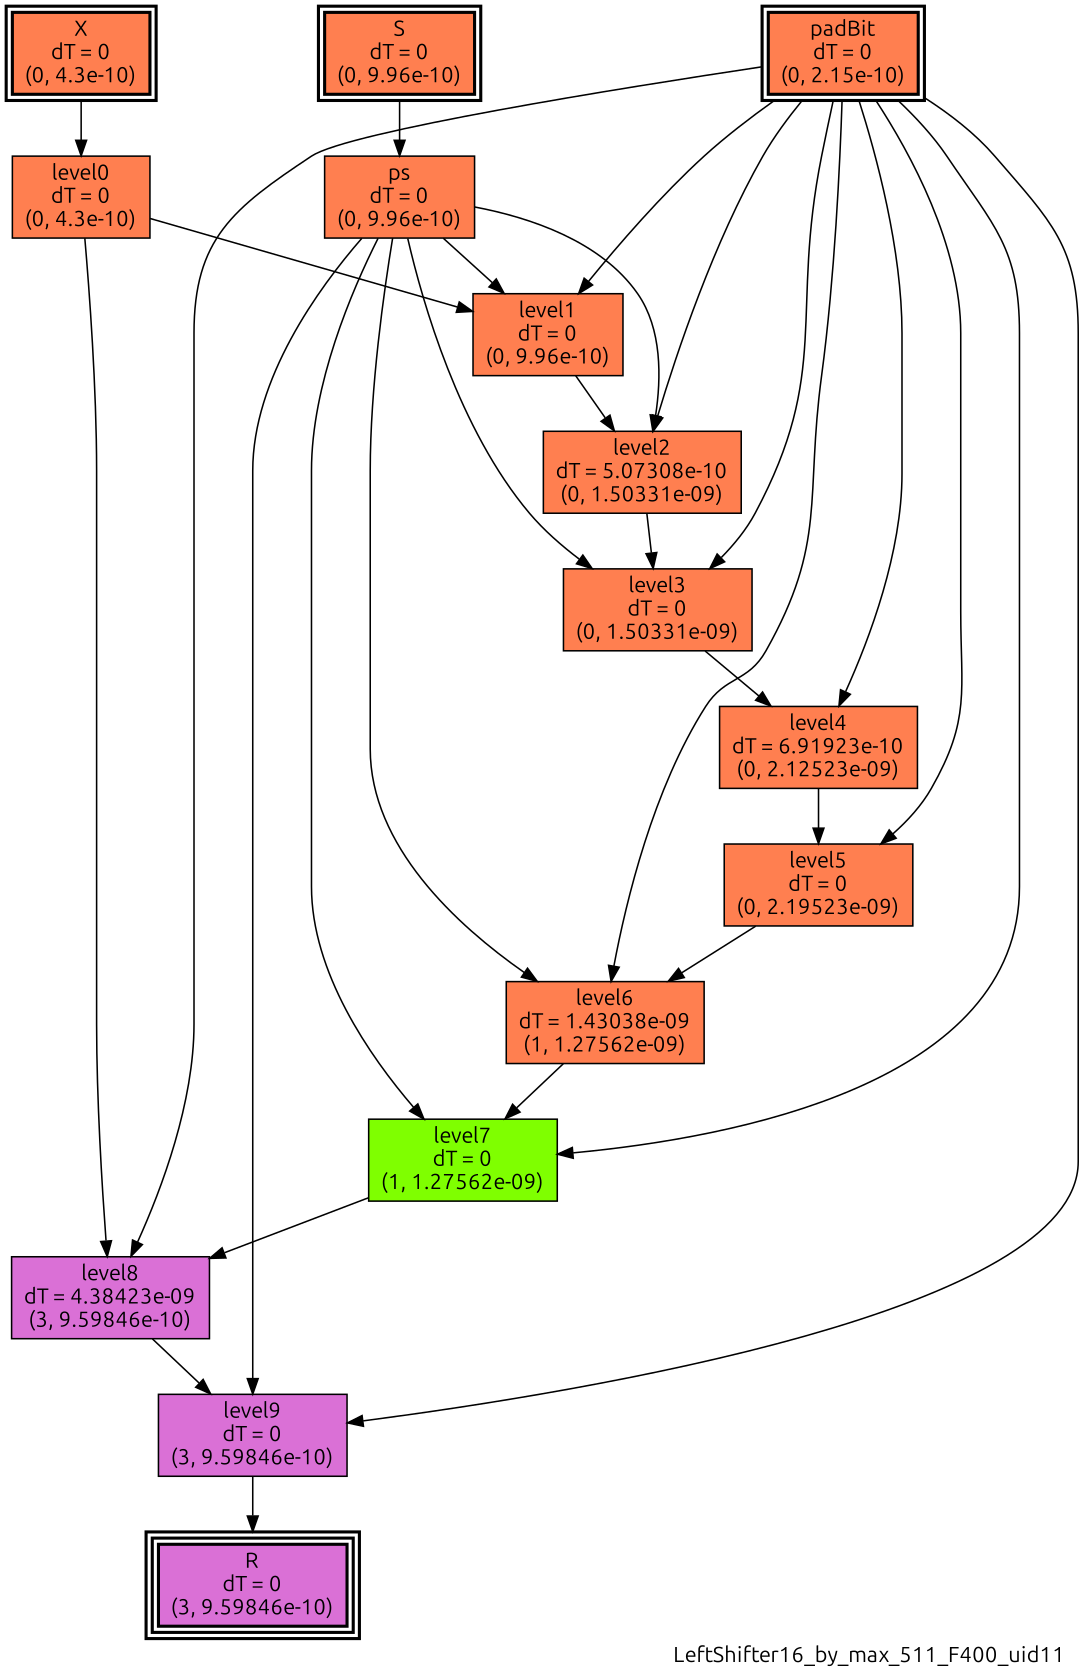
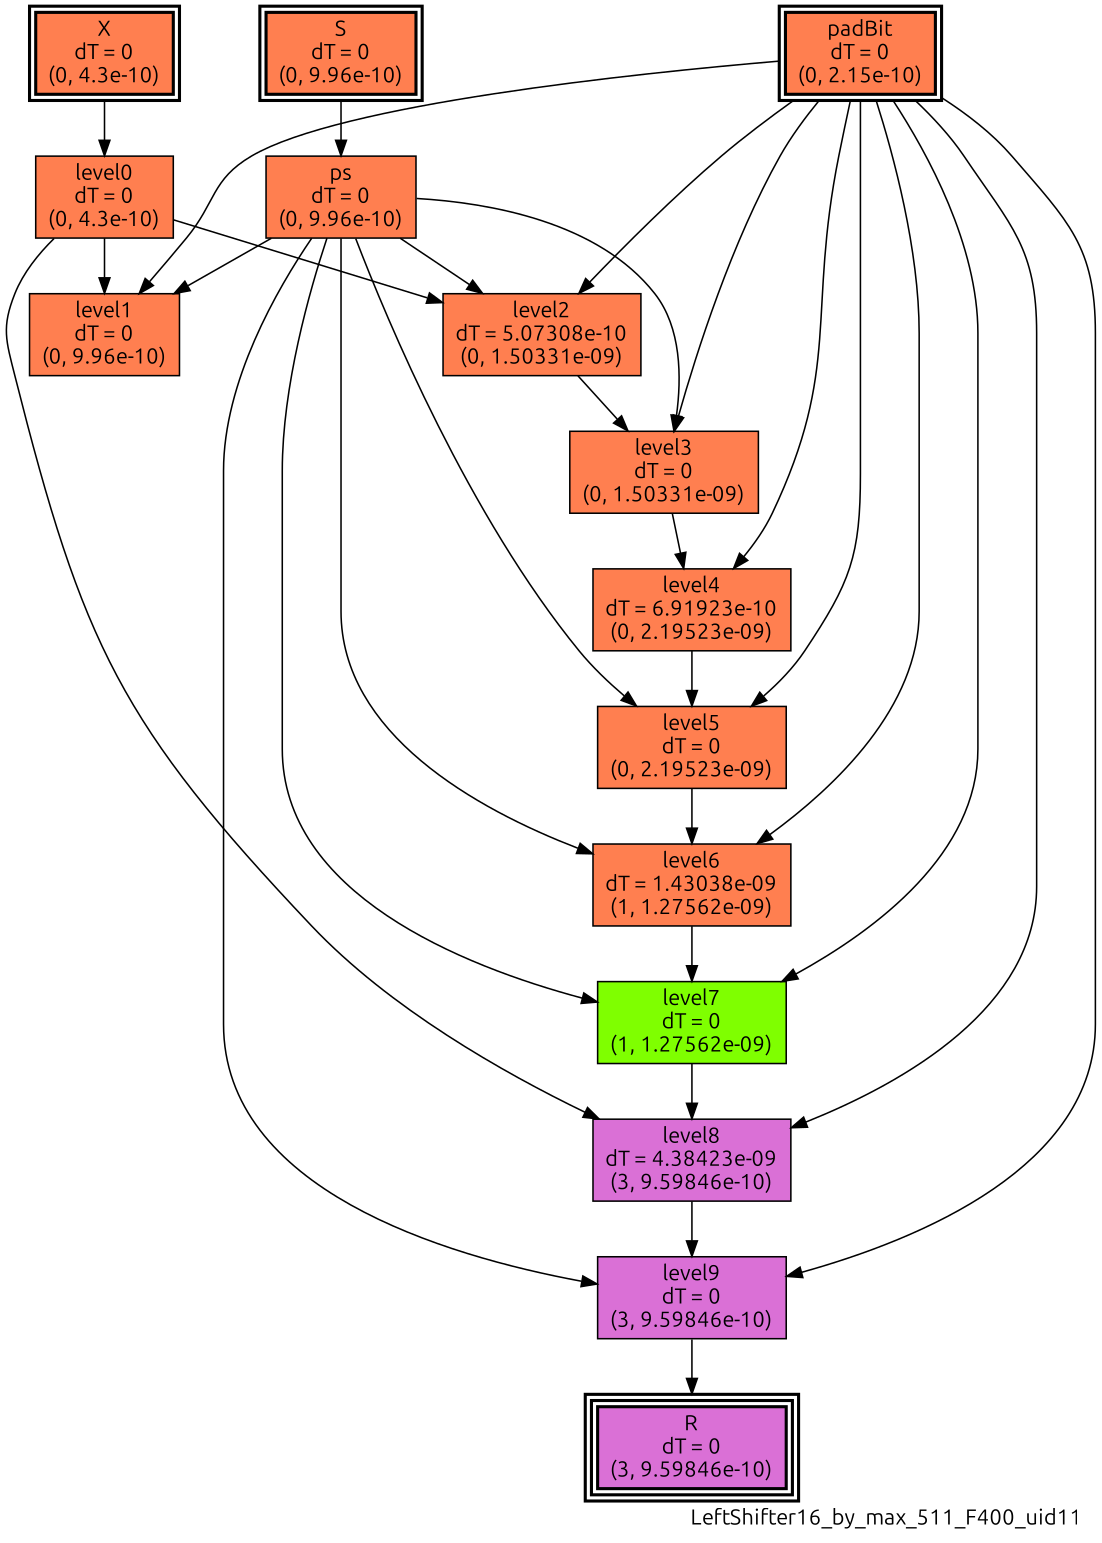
(591, 397) -> (288, 255)
none -> (467, 481)
(819, 747) -> (692, 610)
